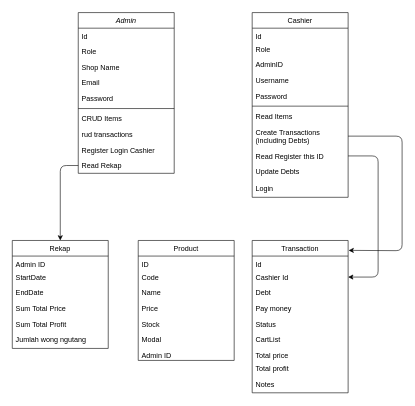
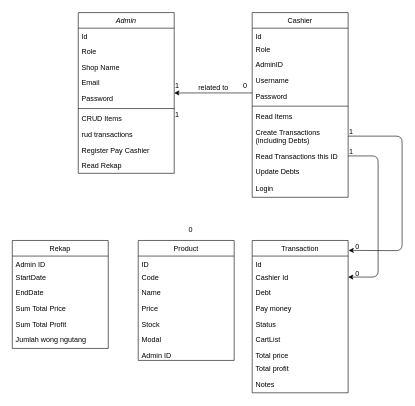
none -> (179, 93)
(121, 150) -> (118, 150)
(293, 156) -> (301, 156)
(66, 165) -> none
